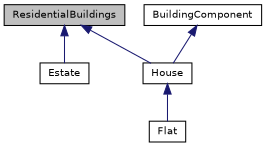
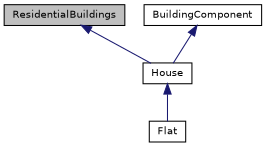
(64, 73) -> none
